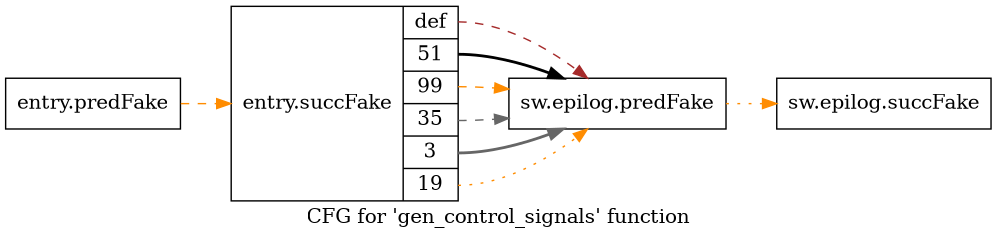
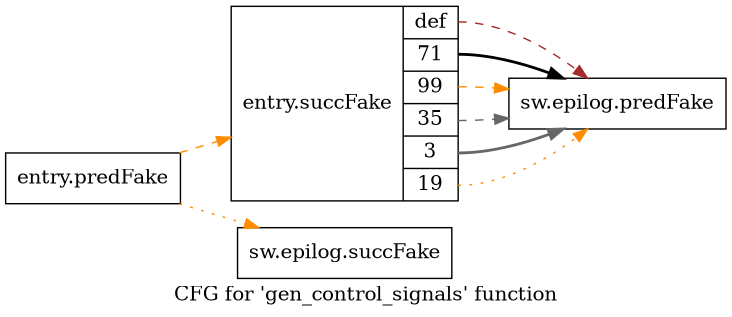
(431, 54) -> (431, 54)
(744, 104) -> (212, 214)
